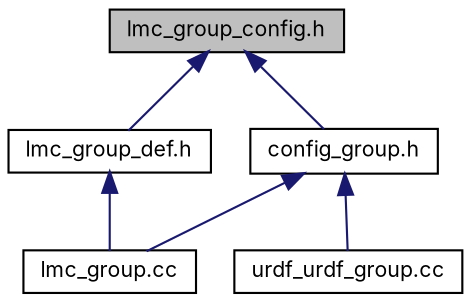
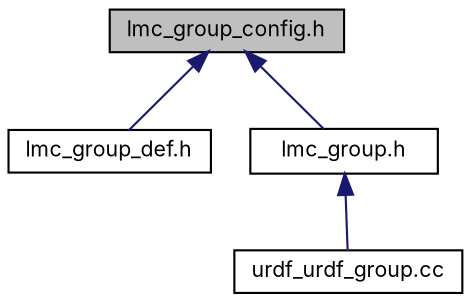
(344, 151) -> (344, 151)
(110, 272) -> none
